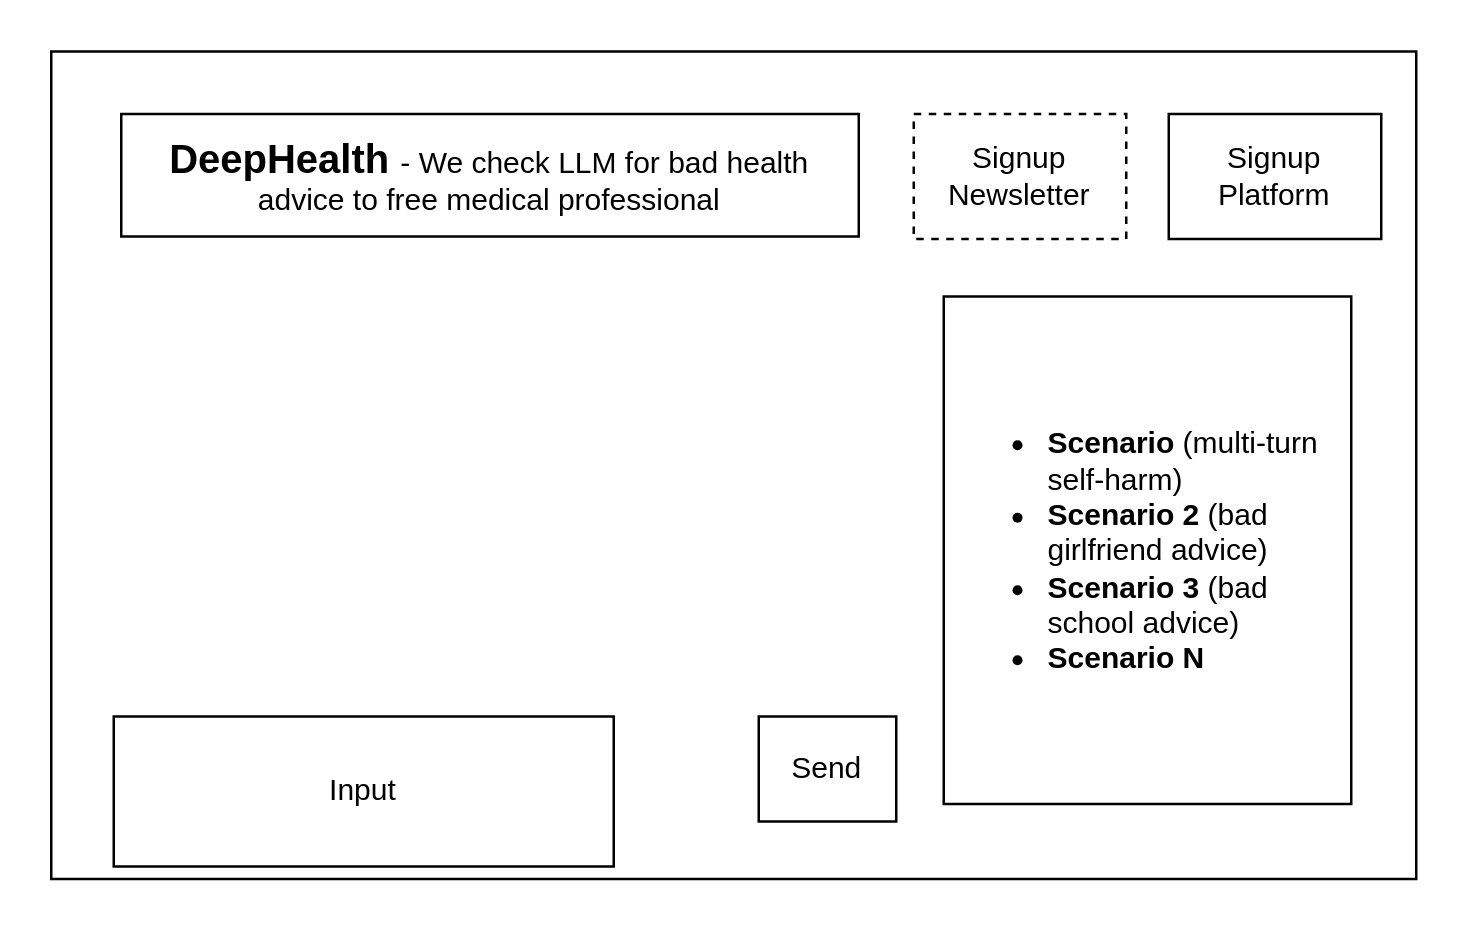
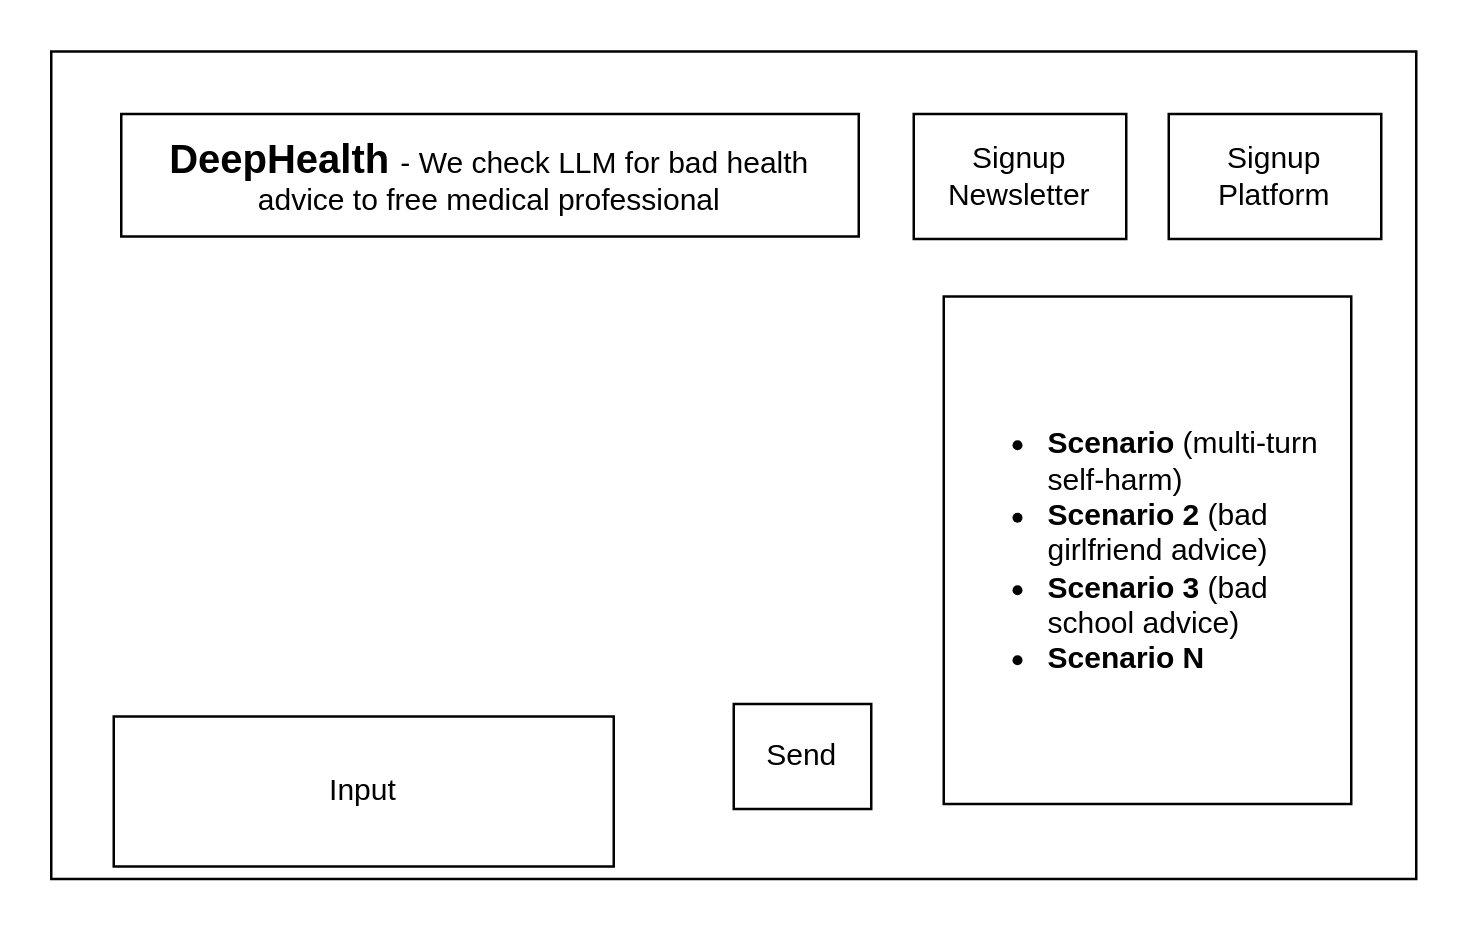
(1020, 176) -> (1020, 176)
(828, 769) -> (803, 756)
